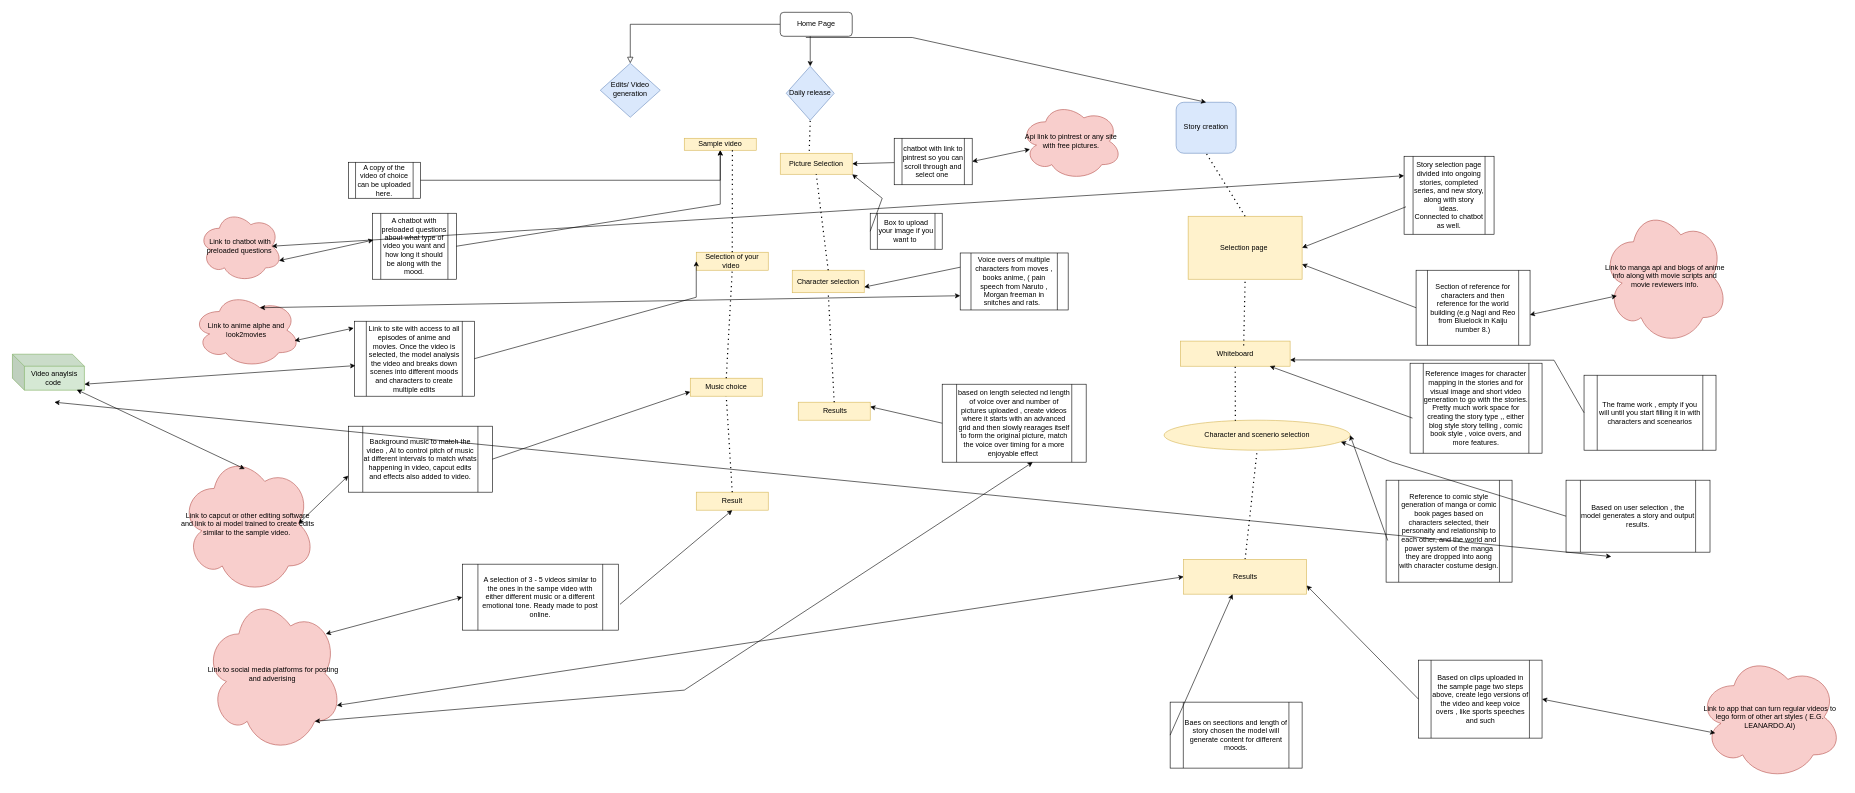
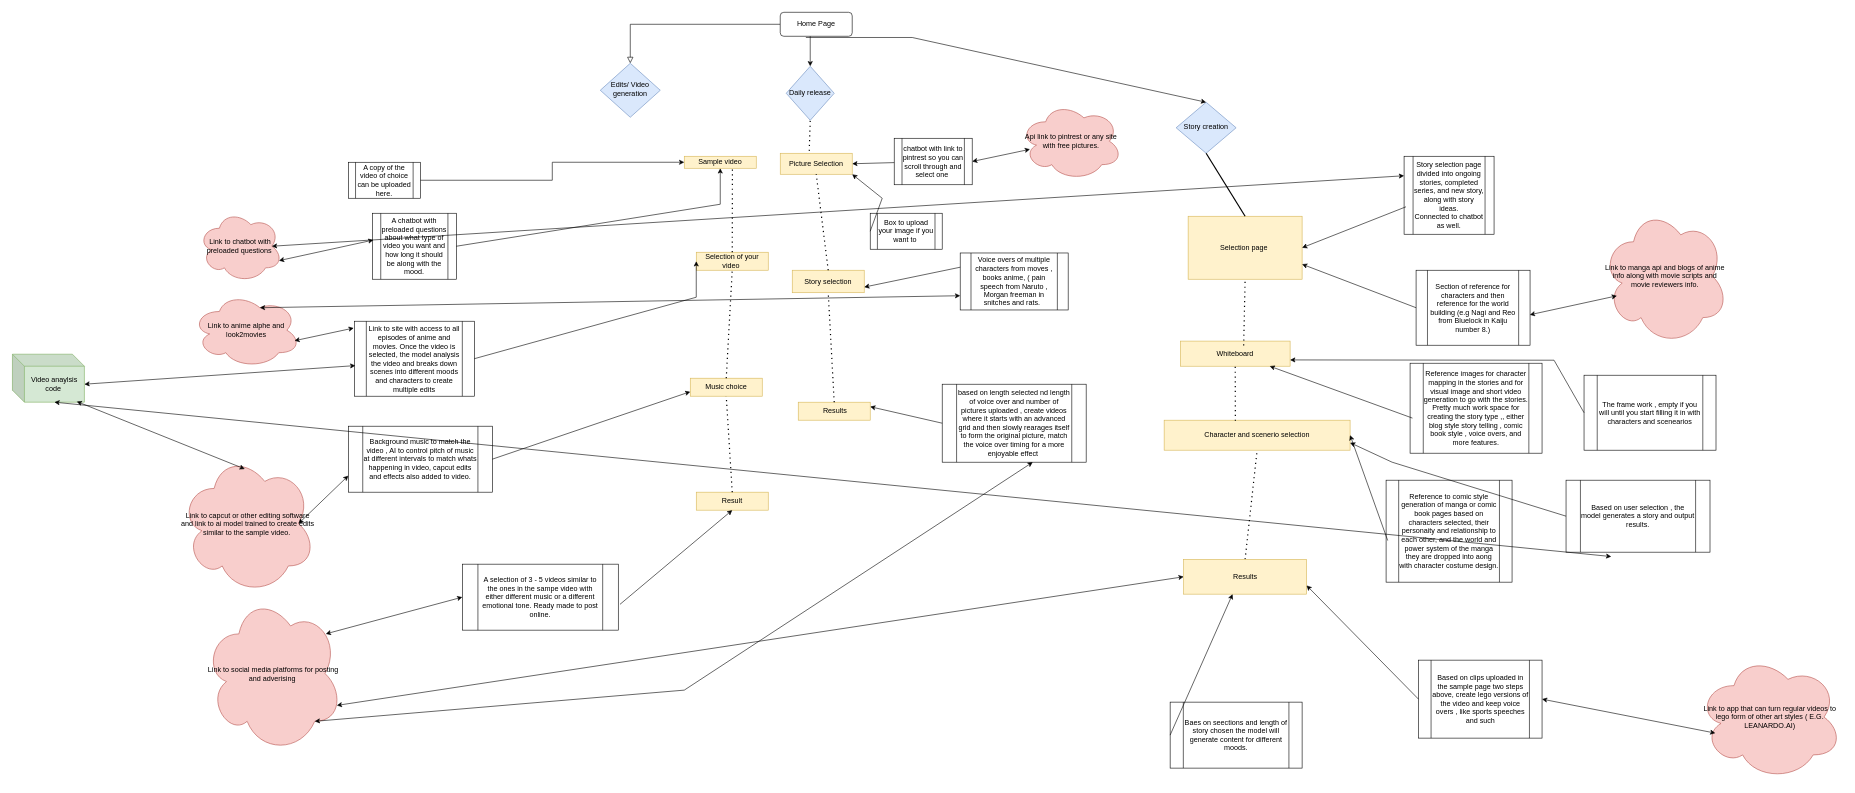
(1206, 128) -> (1206, 128)
(720, 144) -> (720, 162)
(1226, 185) -> (1226, 185)
(828, 282) -> (828, 282)
(48, 372) -> (48, 378)
(1257, 435) -> (1257, 435)
